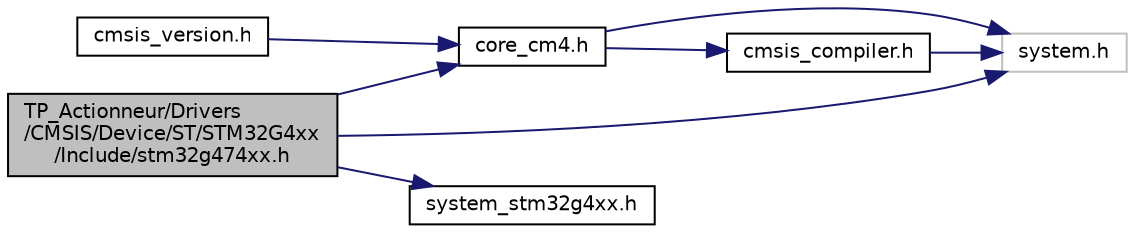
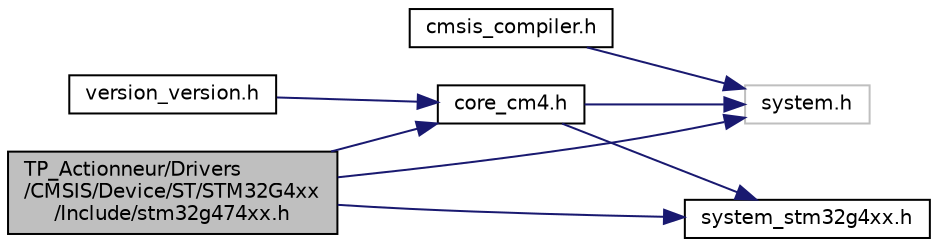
(173, 37) -> (173, 94)
(656, 49) -> (650, 158)
